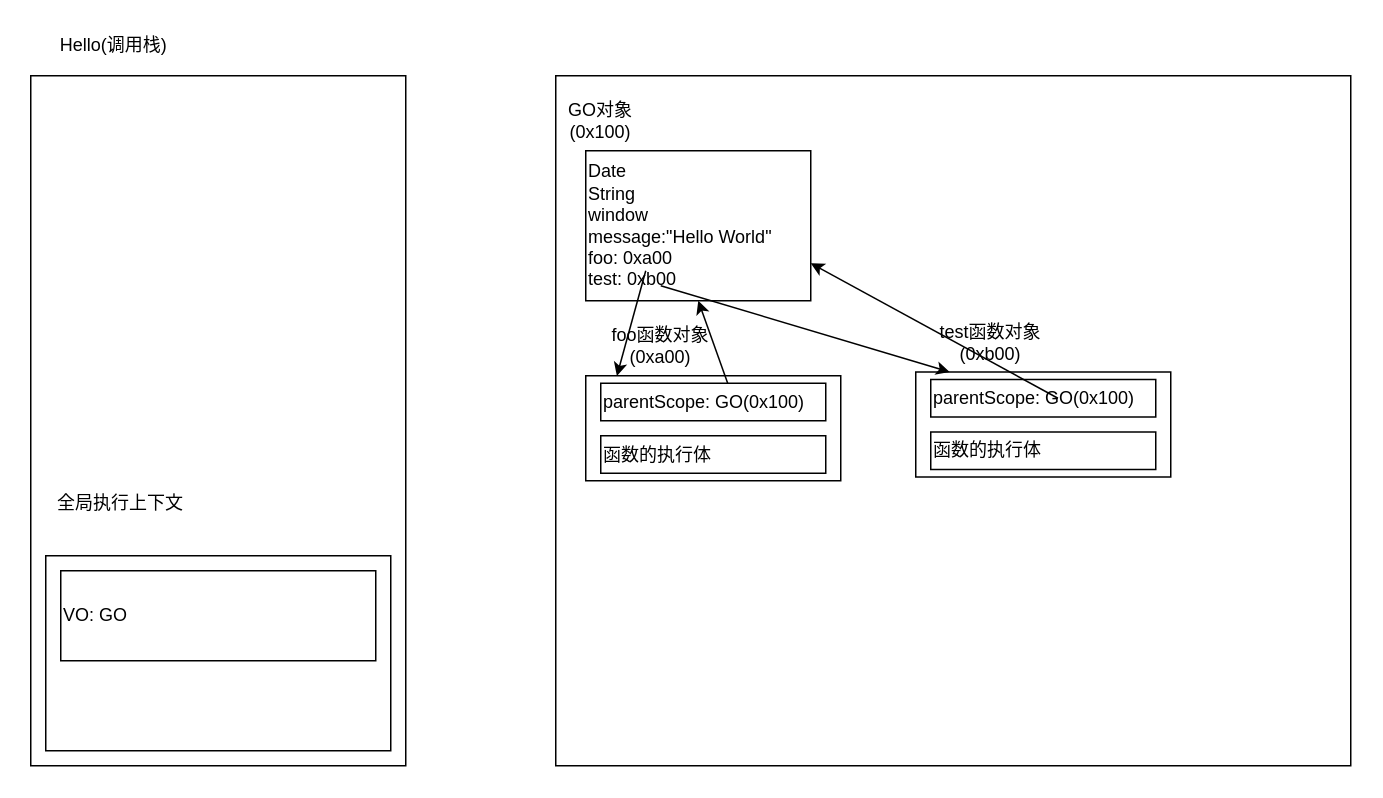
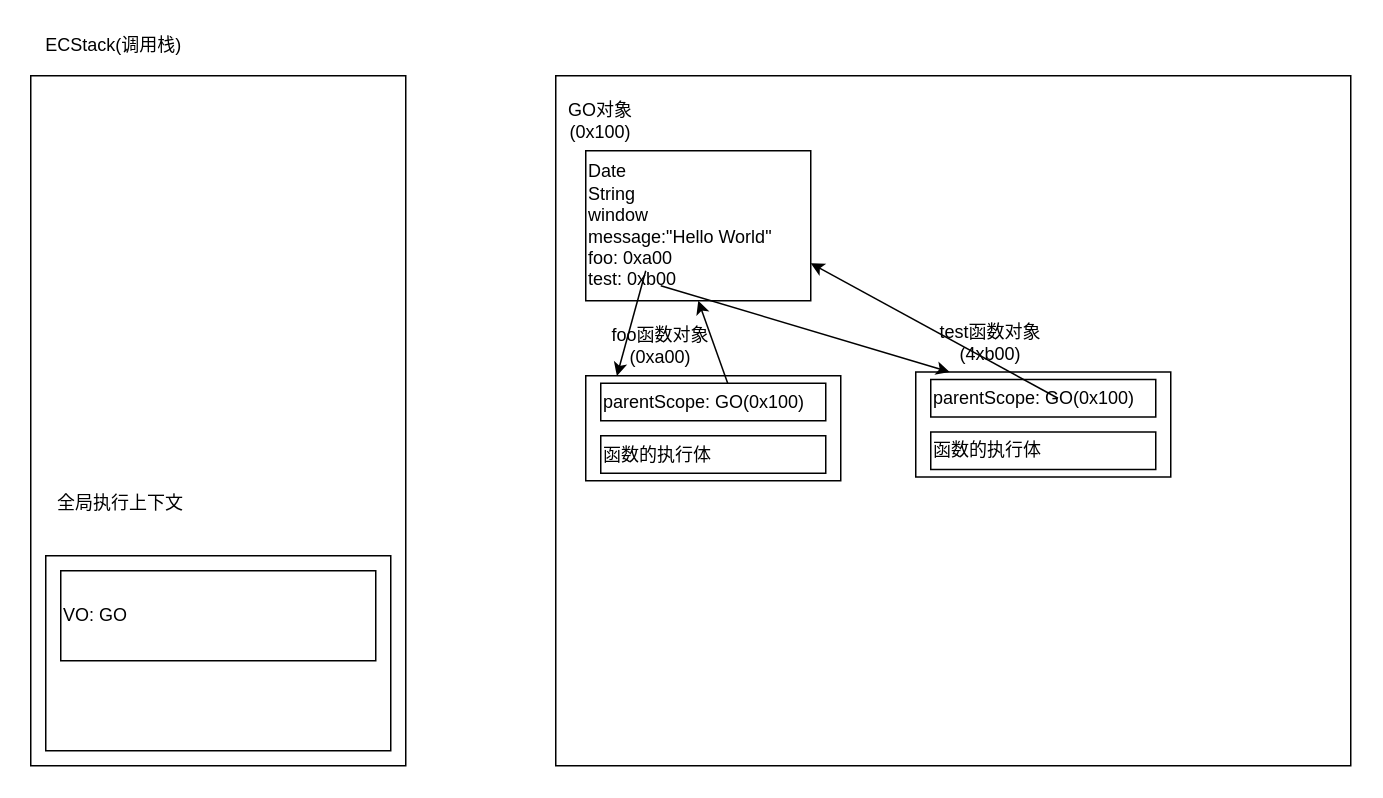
(114, 46) -> (114, 46)
(991, 343) -> (991, 343)
